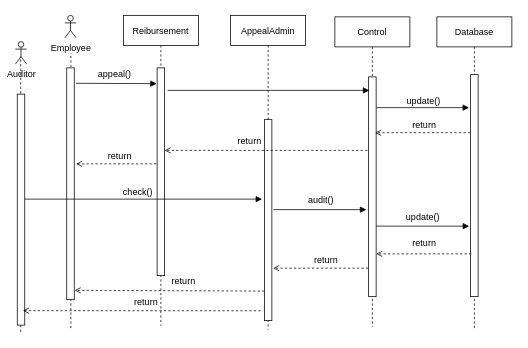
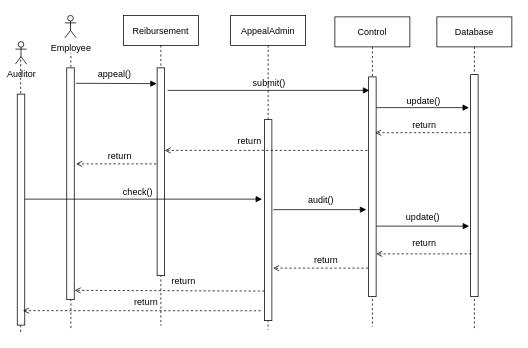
none -> (269, 84)
